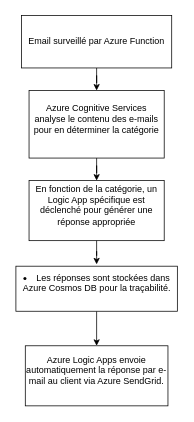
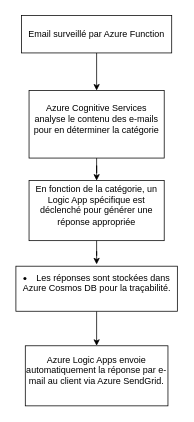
(96, 42) -> (96, 34)
